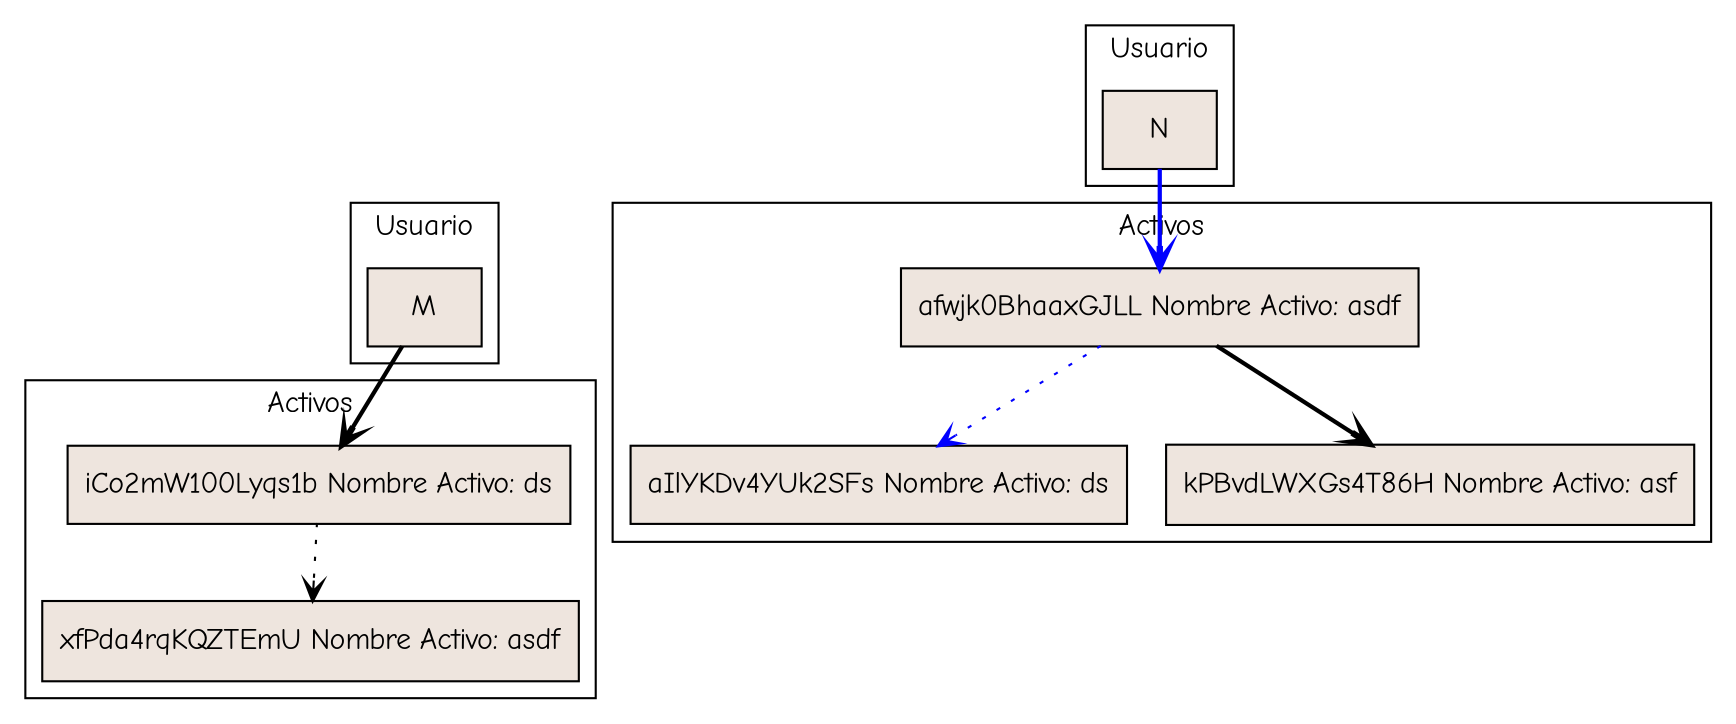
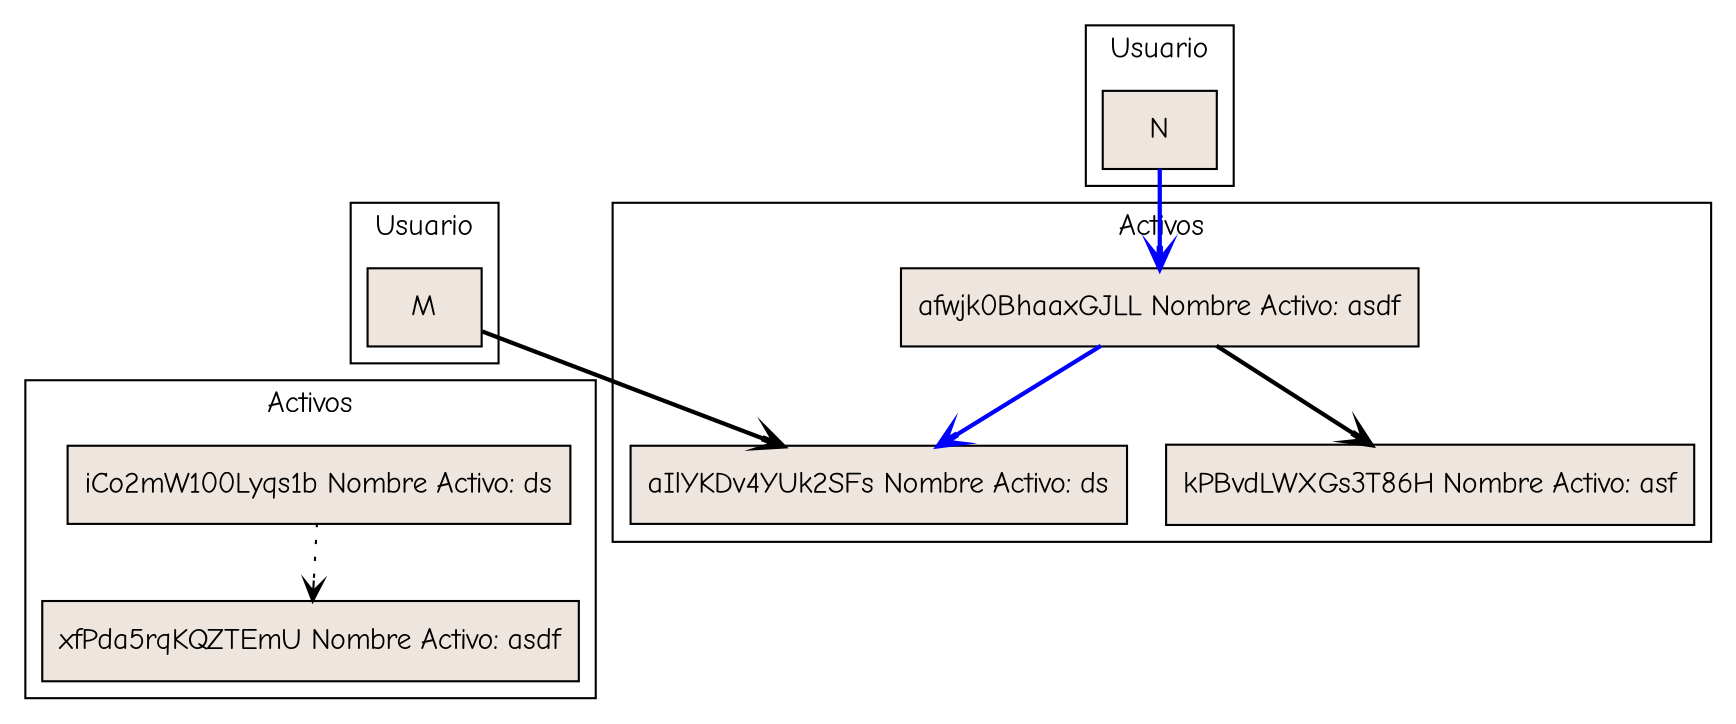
(1028, 391) -> (1028, 391)
(373, 393) -> (630, 388)
(1430, 485) -> (1430, 485)
(311, 641) -> (311, 641)
